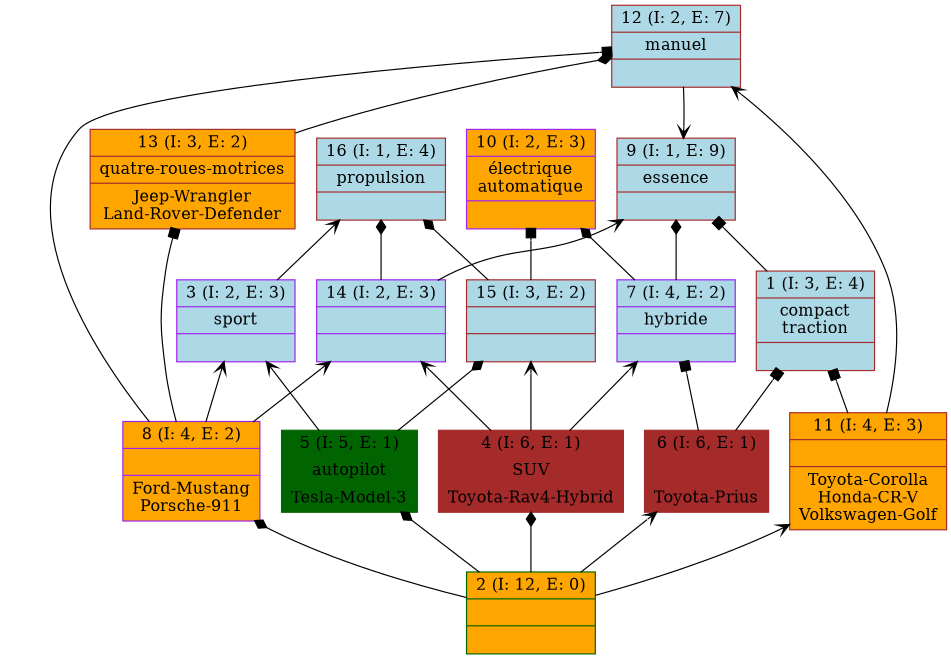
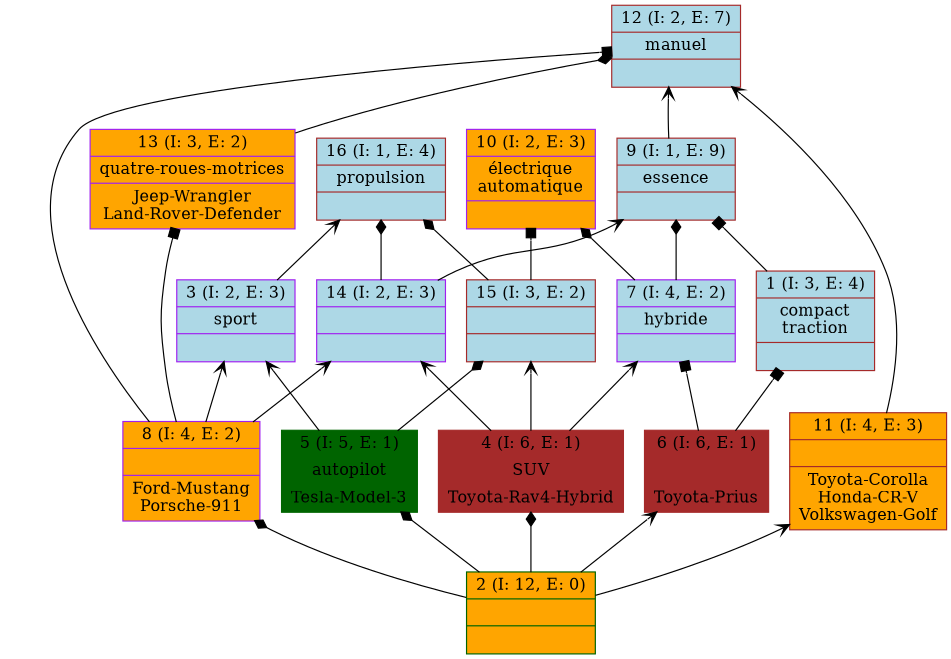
(684, 107) -> (668, 119)
(193, 179) -> (193, 179)
(842, 397) -> none
